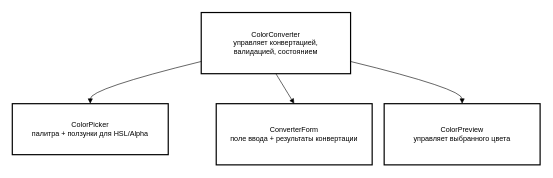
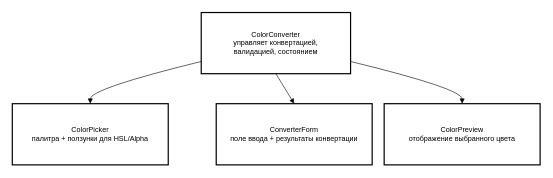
(90, 129) -> (90, 134)
(462, 134) -> (462, 134)
